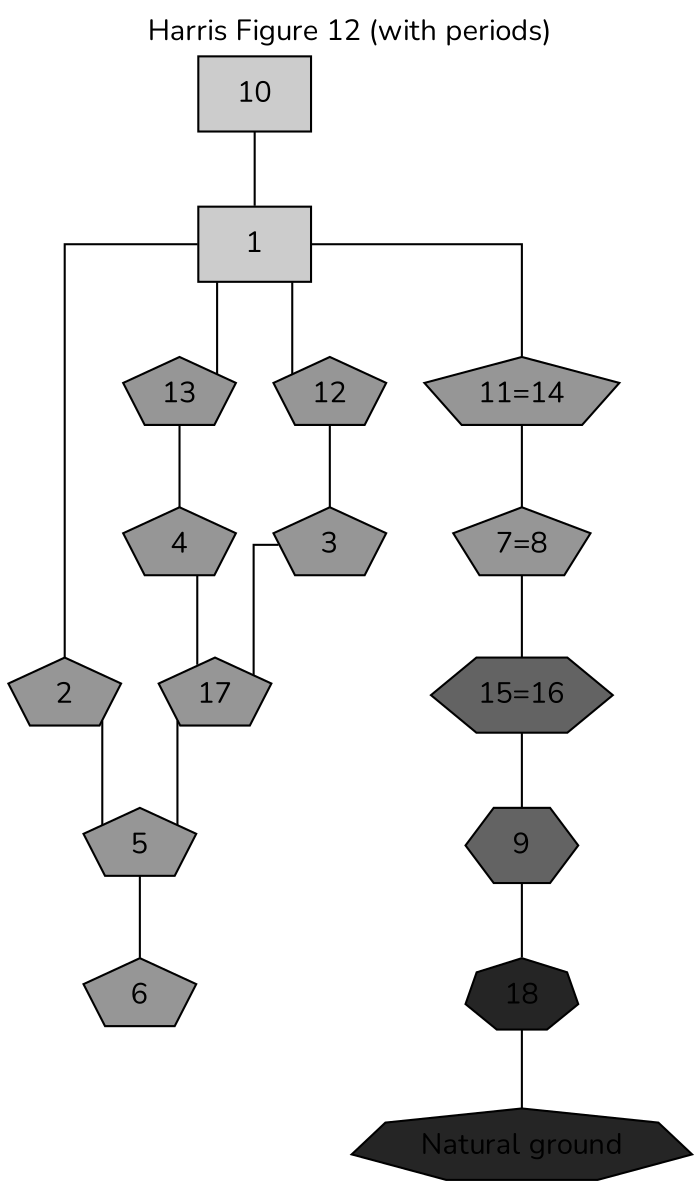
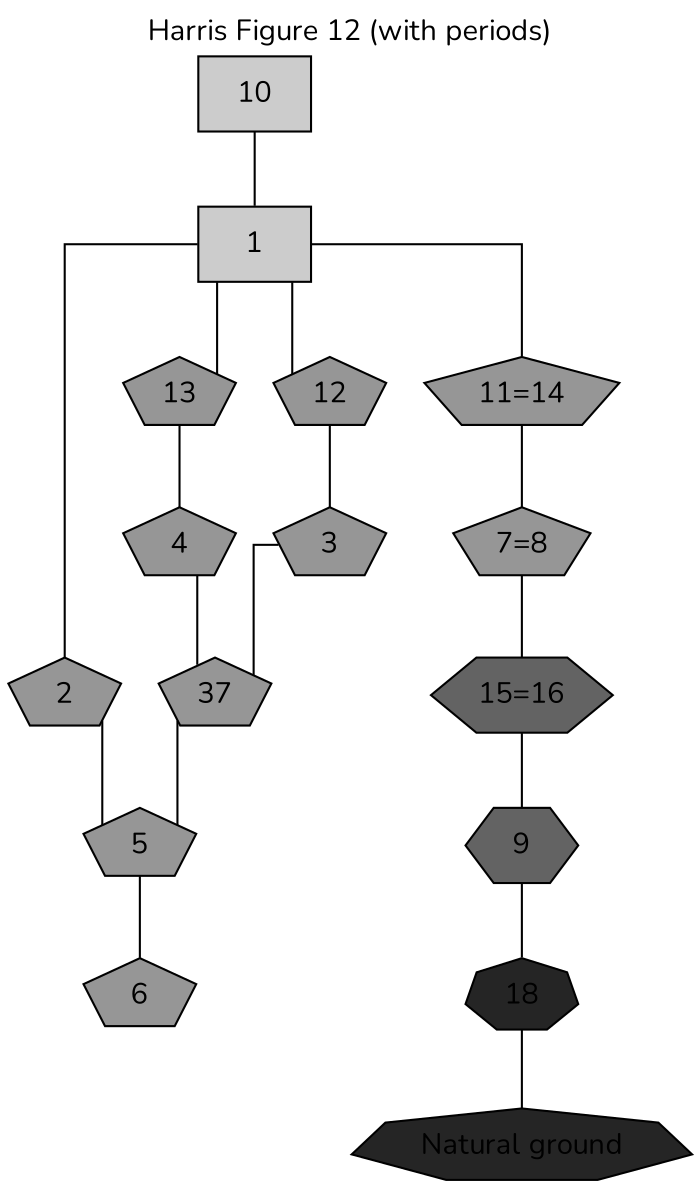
(215, 695) -> (215, 695)
